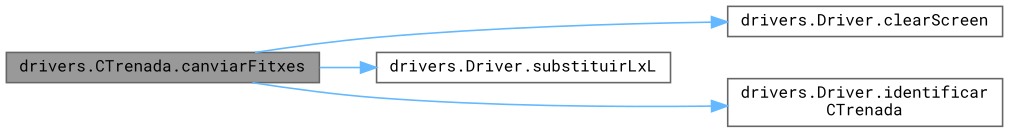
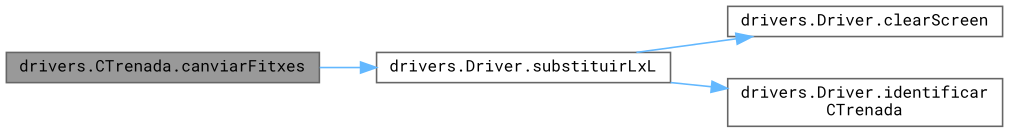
(482, 30) -> (686, 46)
(481, 103) -> (691, 85)
